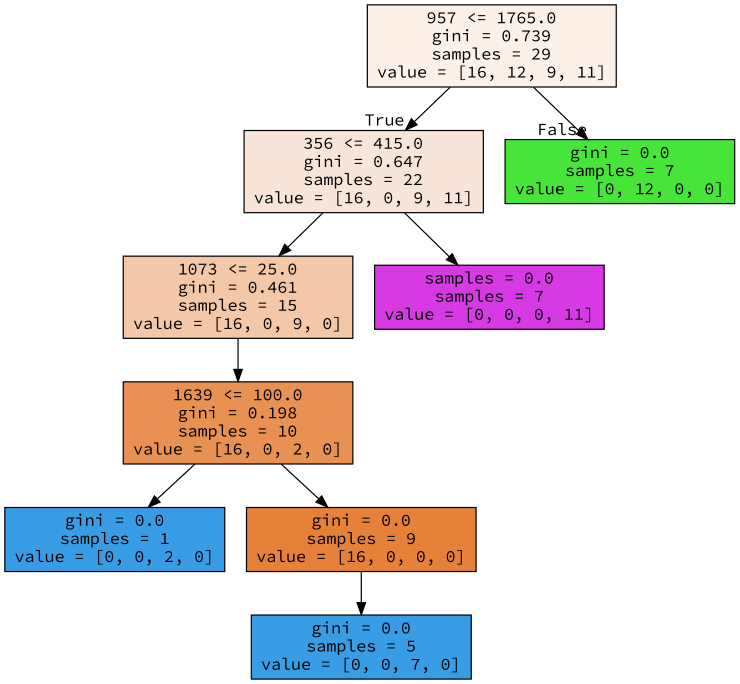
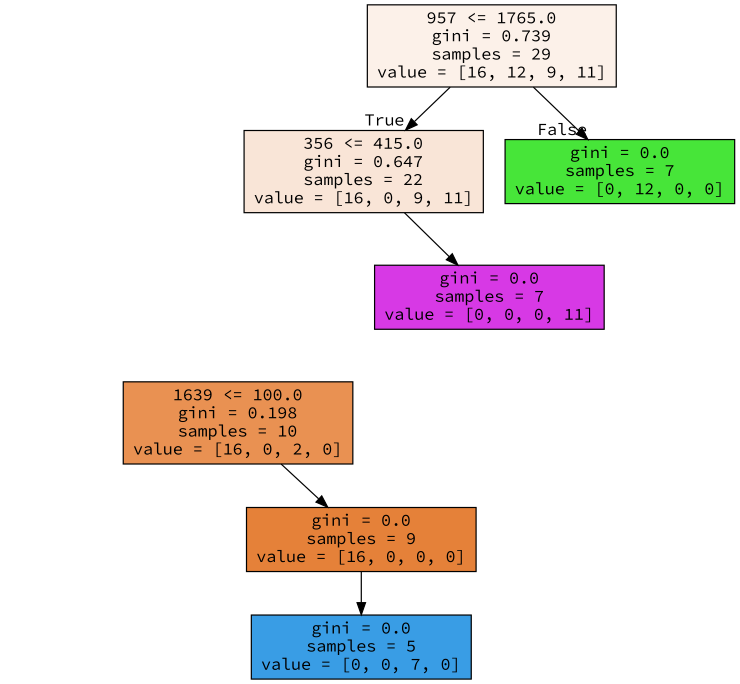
(238, 297) -> none
(489, 297) -> (489, 297)
(115, 540) -> none
